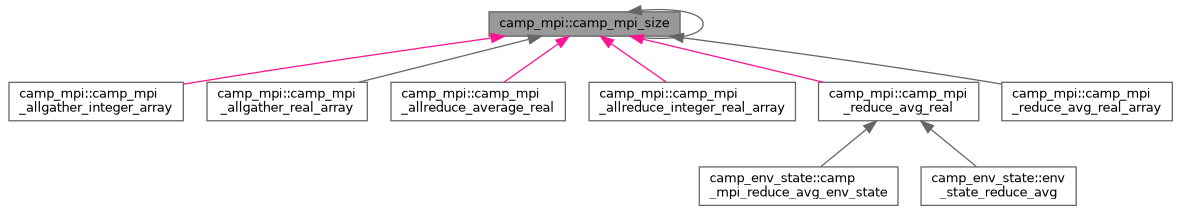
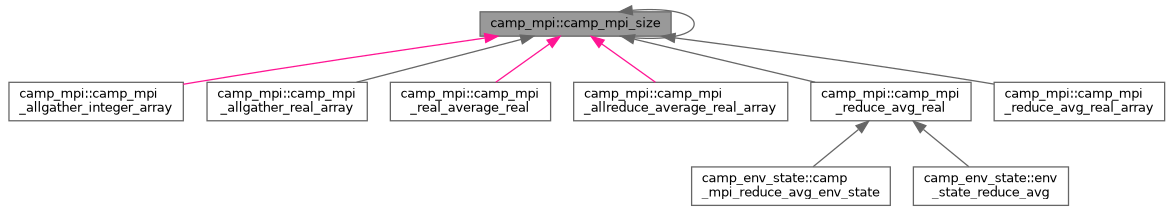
(733, 61) -> (725, 61)
(478, 102) -> (470, 102)
(692, 102) -> (681, 102)
